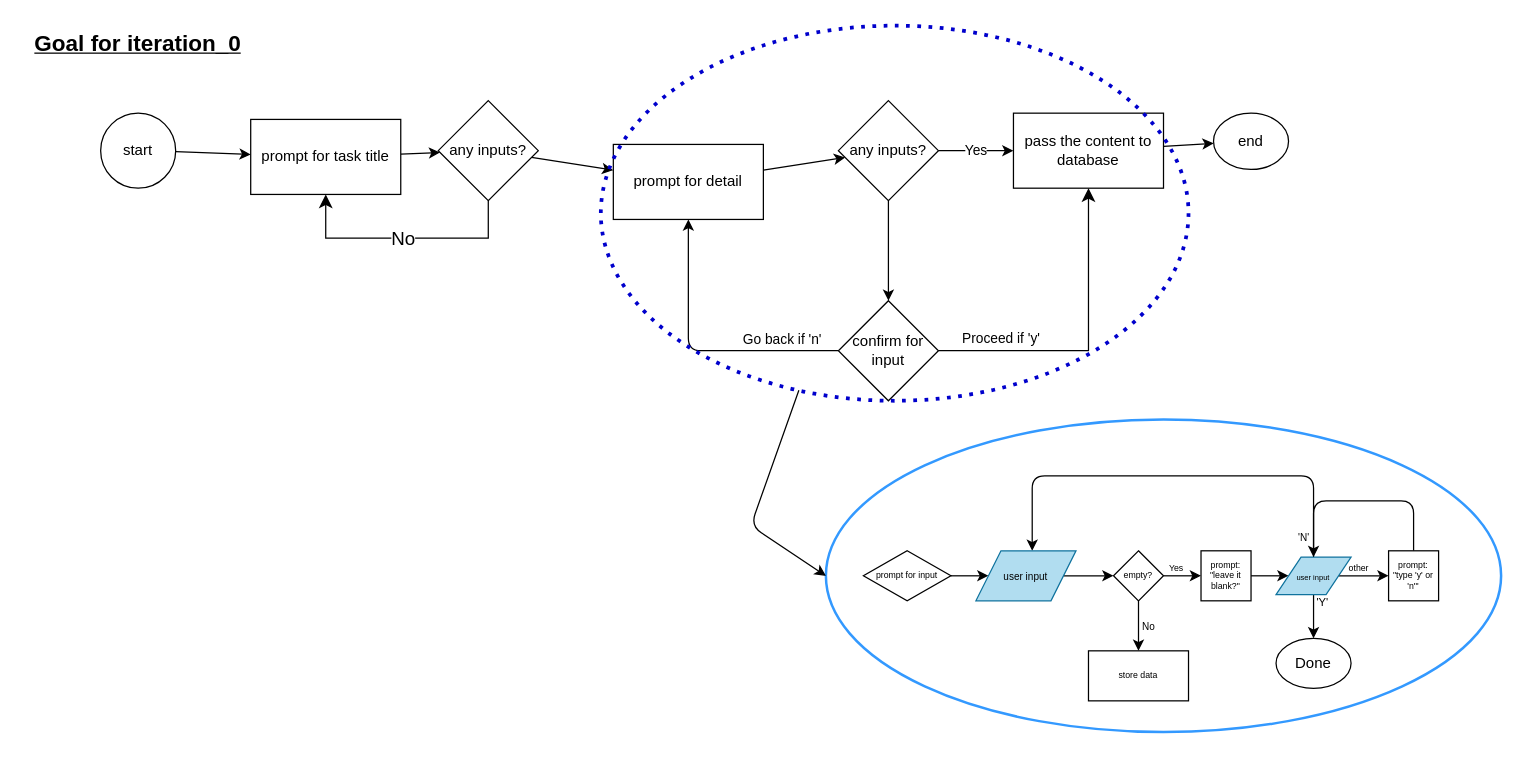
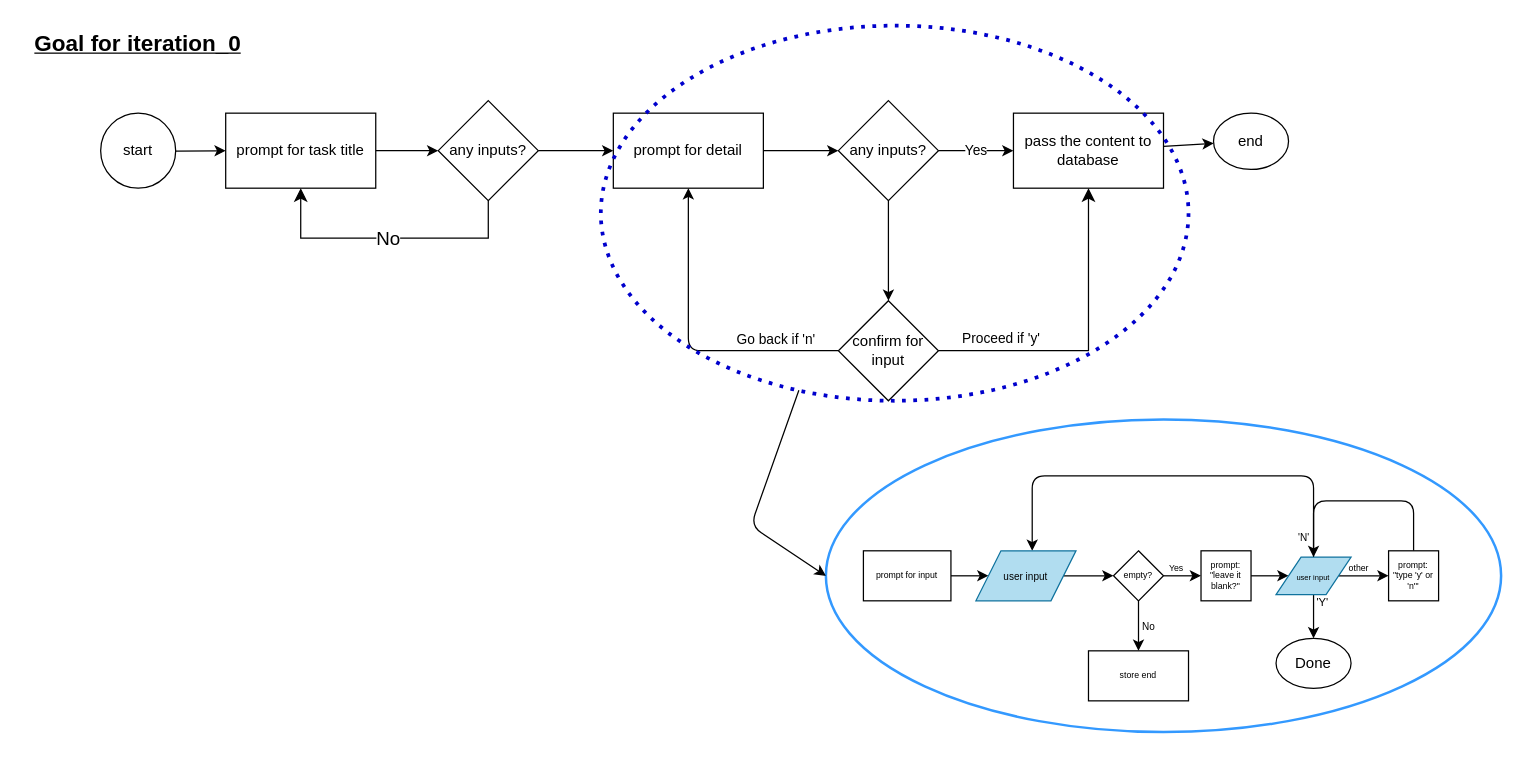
(326, 157) -> (301, 151)
(688, 182) -> (688, 151)
(907, 576) -> (907, 576)
(1138, 676) -> (1138, 676)
